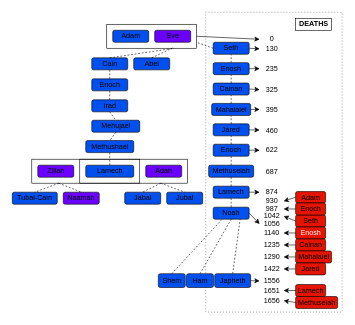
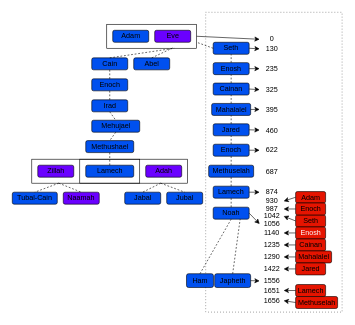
(314, 24) -> none
(175, 271) -> none
(172, 281) -> none
